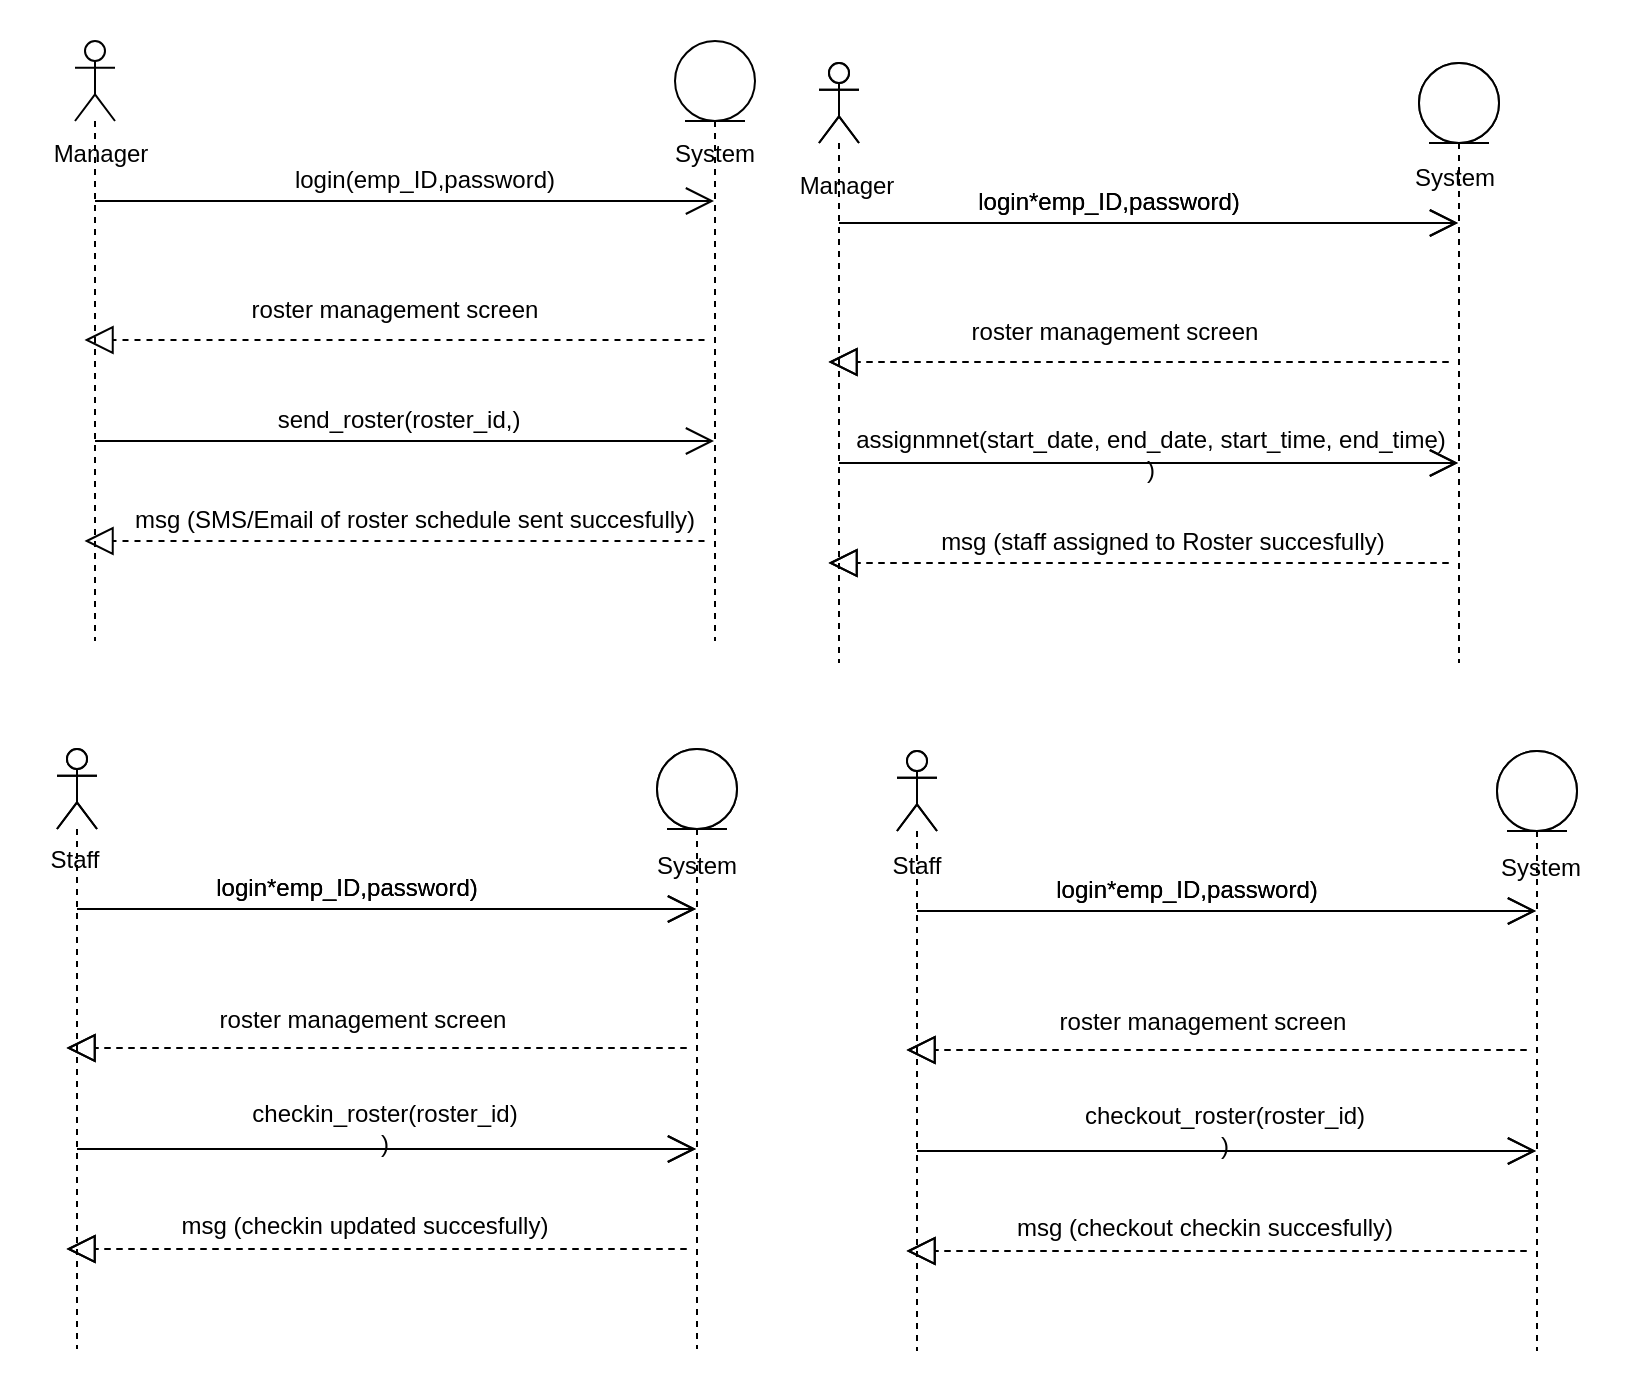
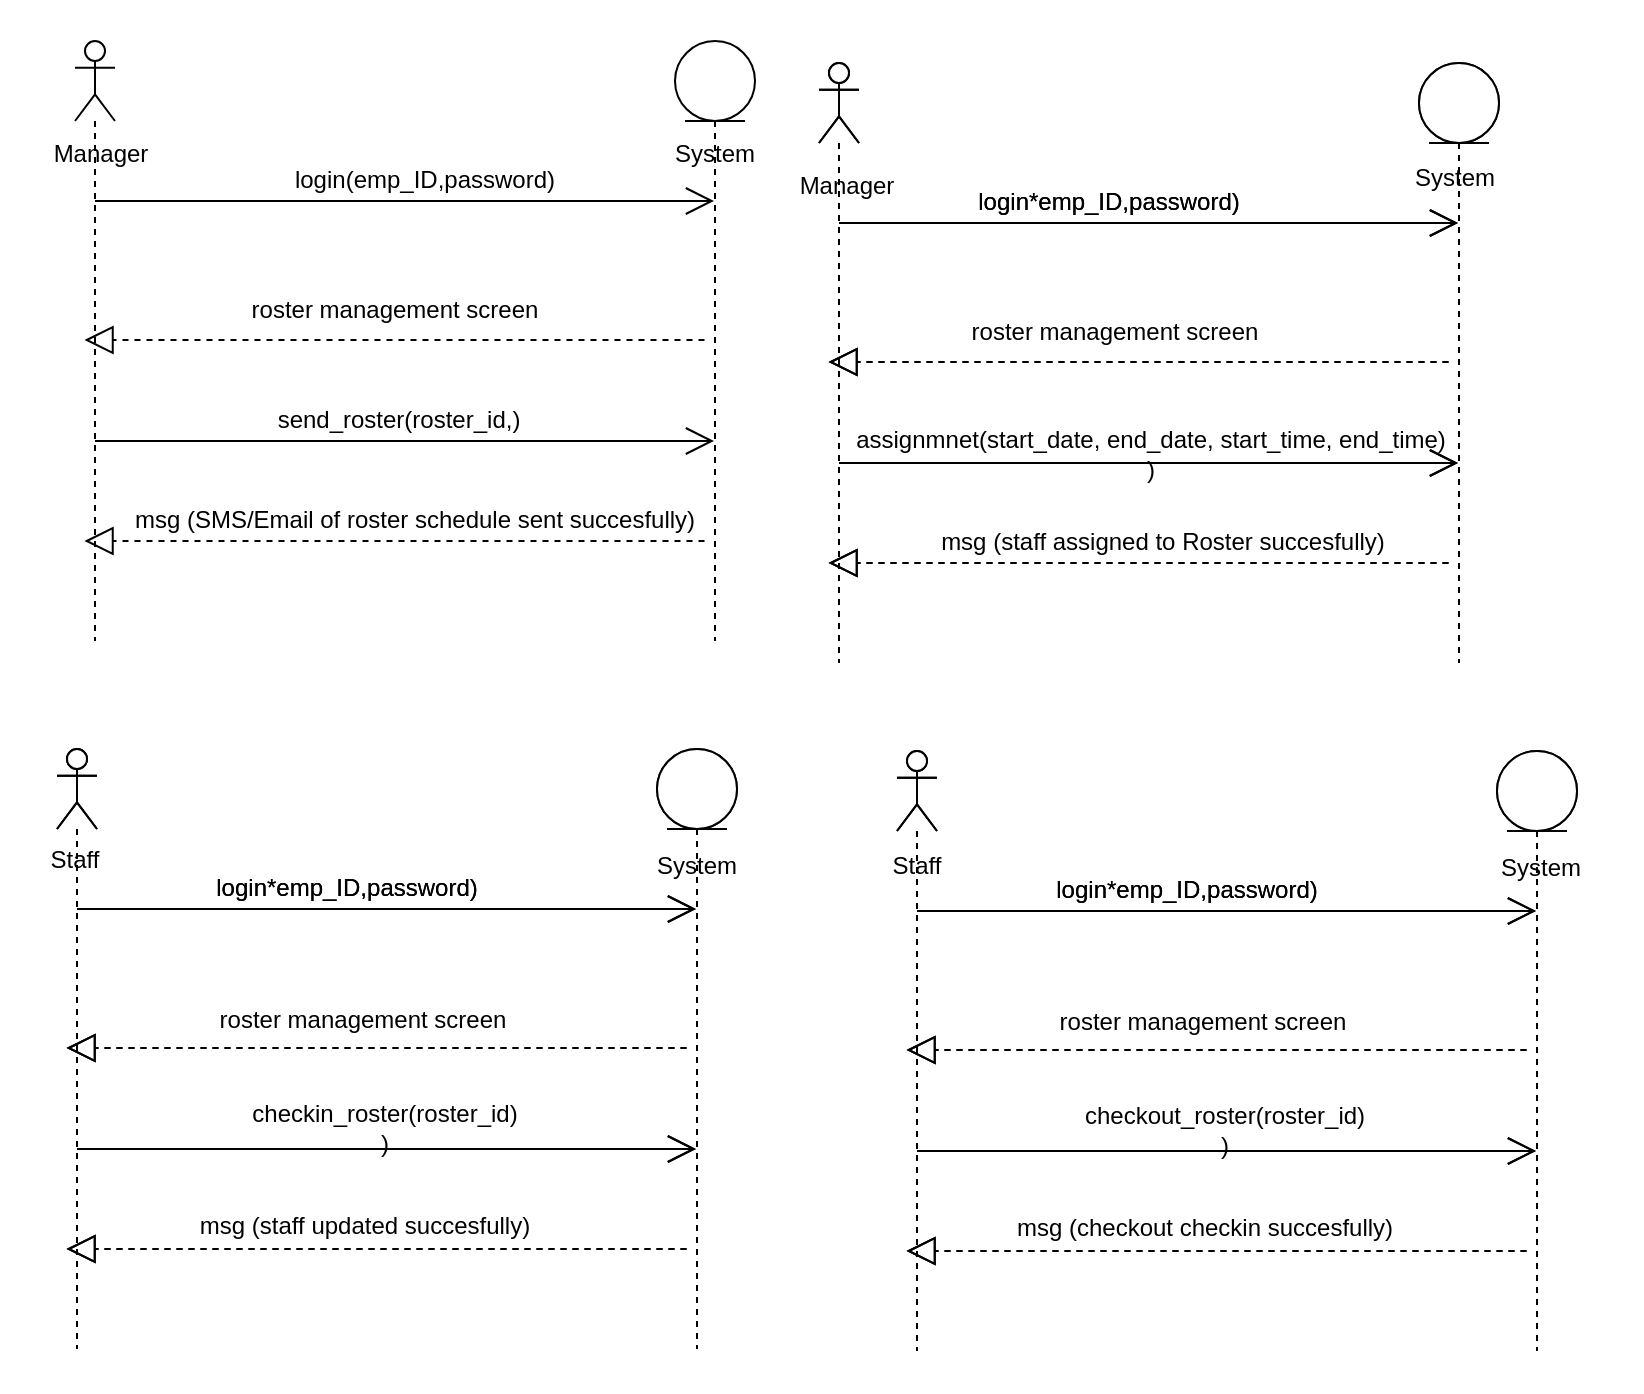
(366, 1227) -> (366, 1227)
